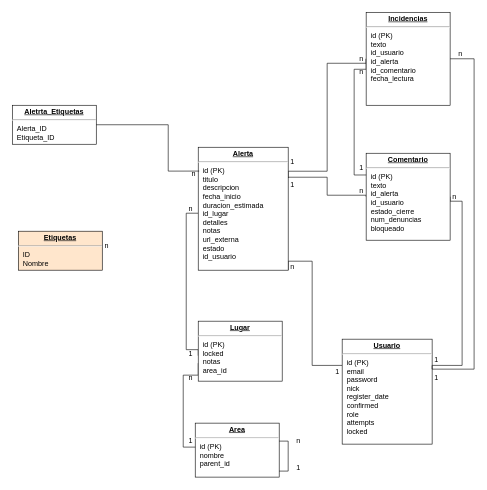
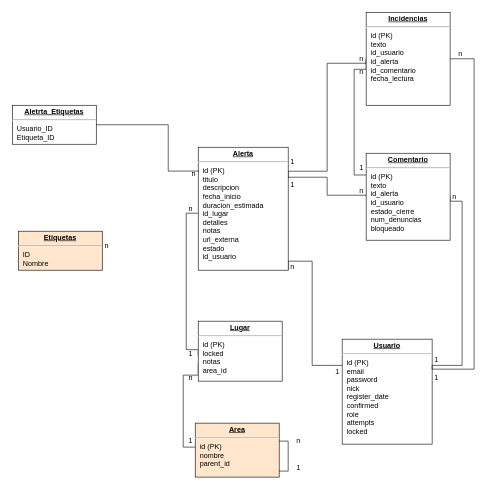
(45, 118) -> (45, 118)
(237, 450) -> (237, 450)
